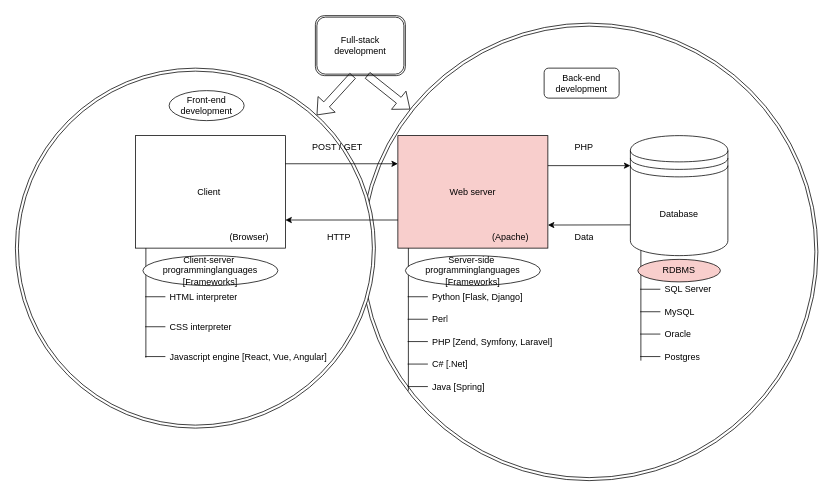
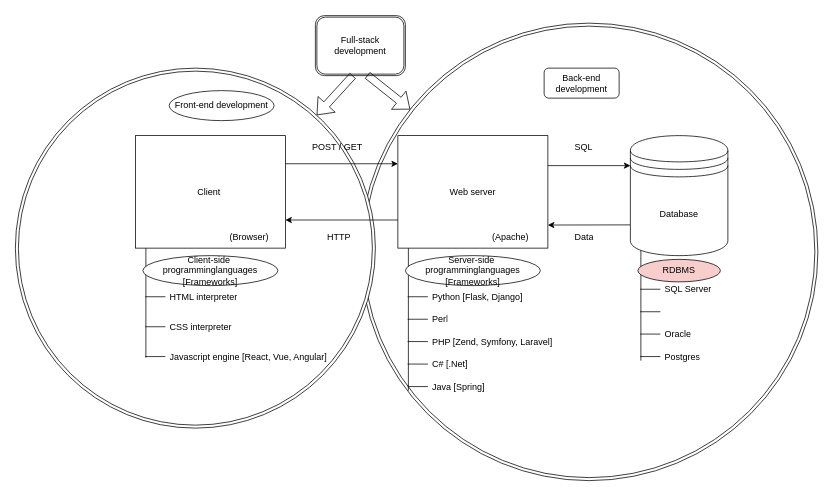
(207, 105) -> (222, 105)
(582, 147) -> (582, 147)
(473, 192) -> (473, 192)
(210, 270) -> (210, 270)
(702, 312) -> none
